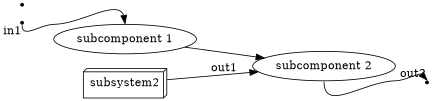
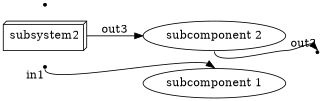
(220, 52) -> none
(225, 68) -> (115, 30)
